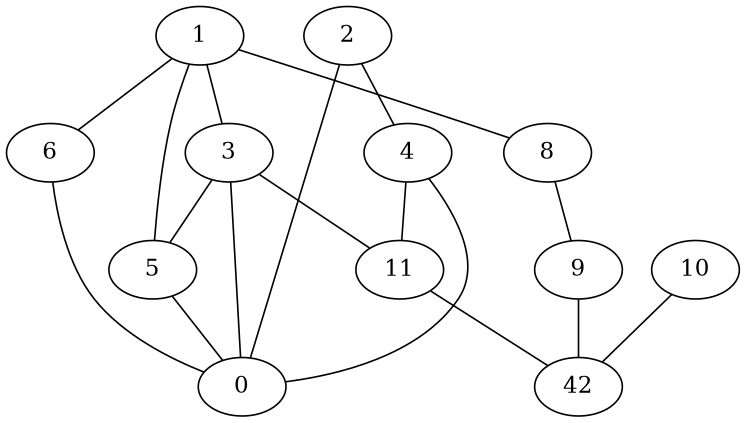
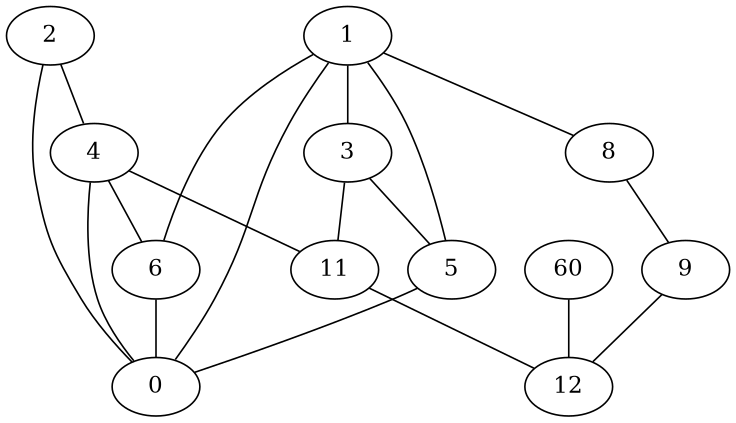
none -> (125, 211)
(236, 270) -> (252, 211)
(696, 270) -> (569, 270)
(578, 387) -> (569, 387)
